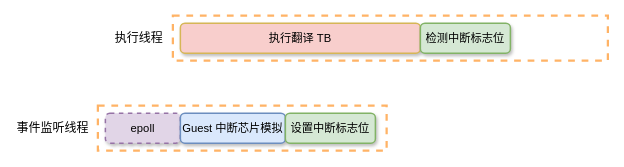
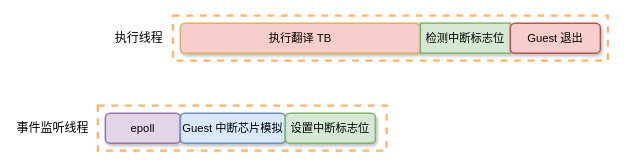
(465, 38) -> (465, 38)
none -> (555, 38)
(143, 128) -> (143, 128)
